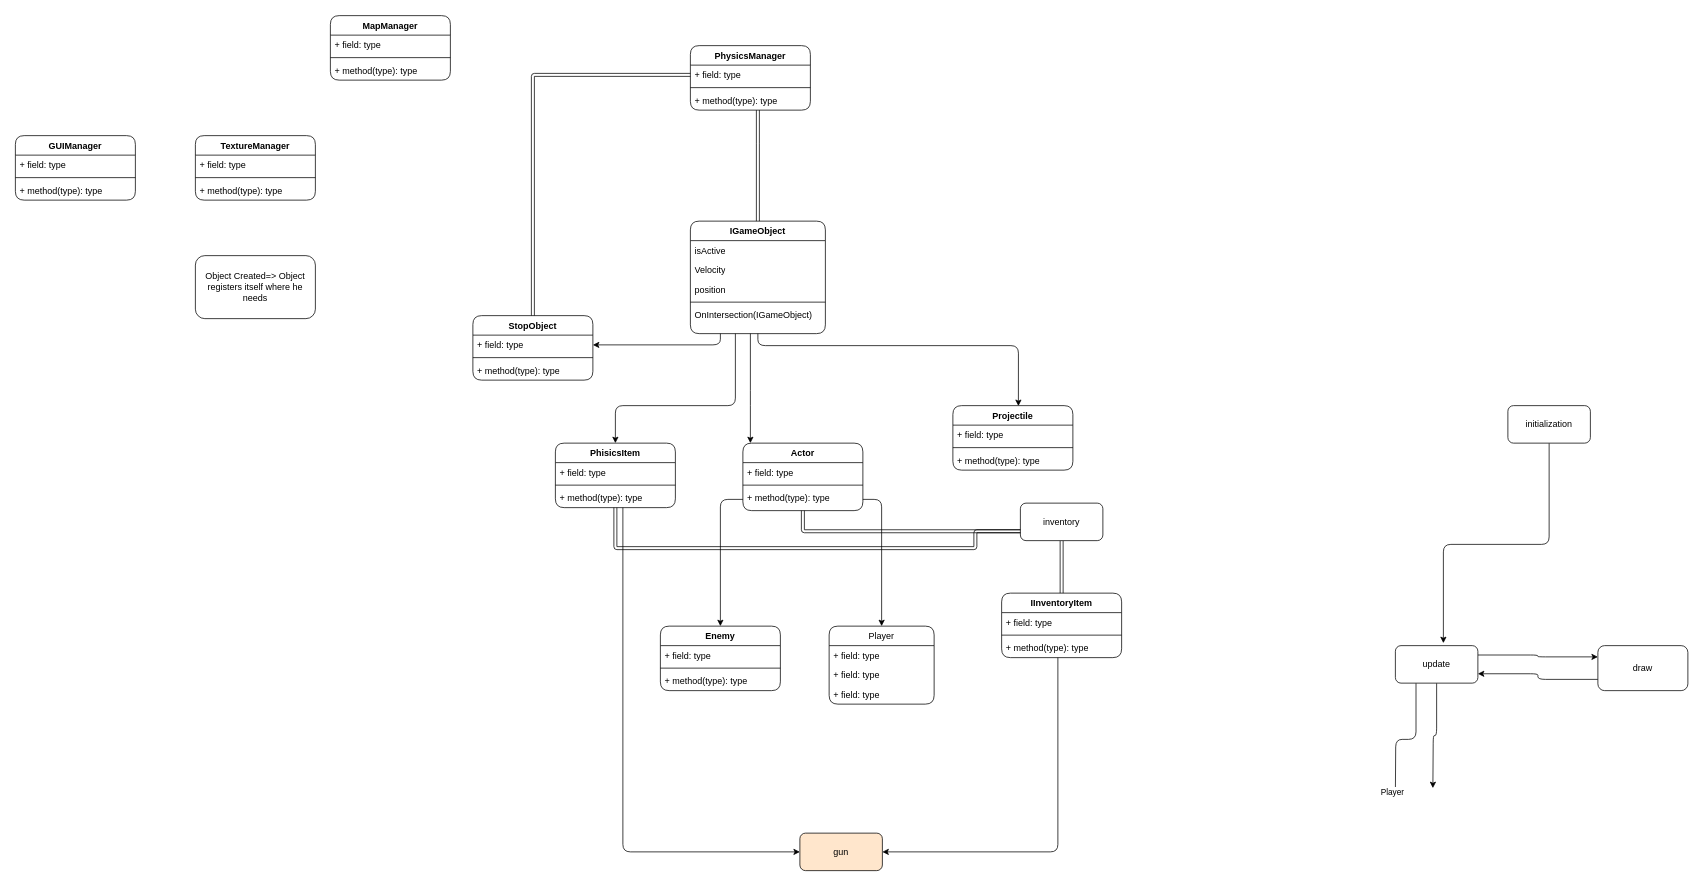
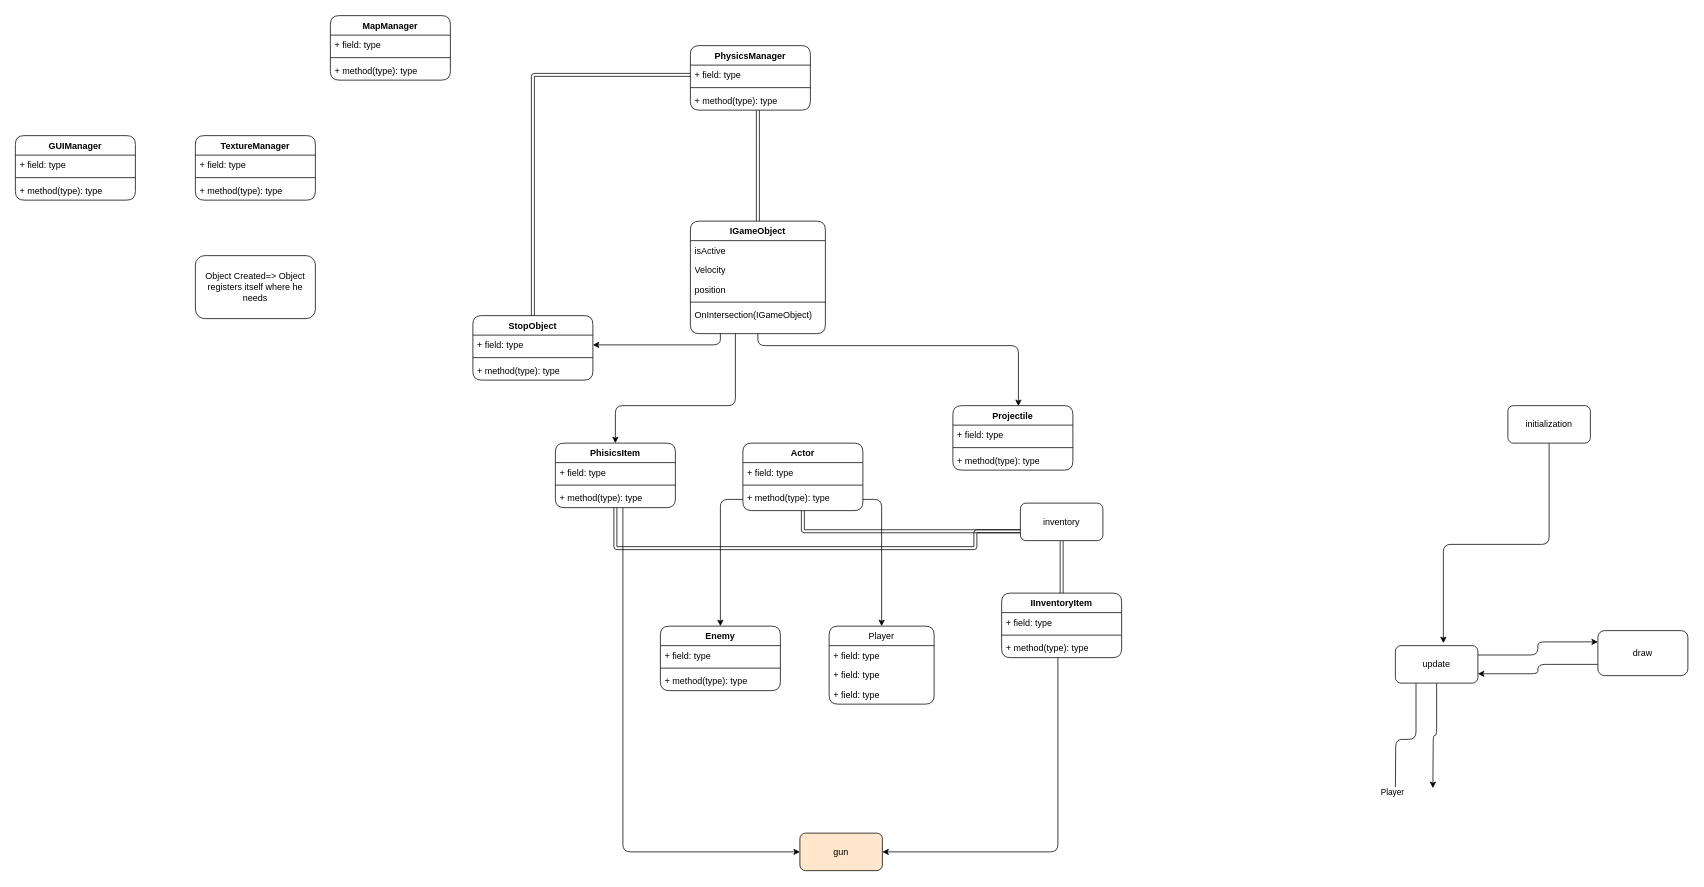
(750, 383) -> none
(1643, 668) -> (1643, 653)
